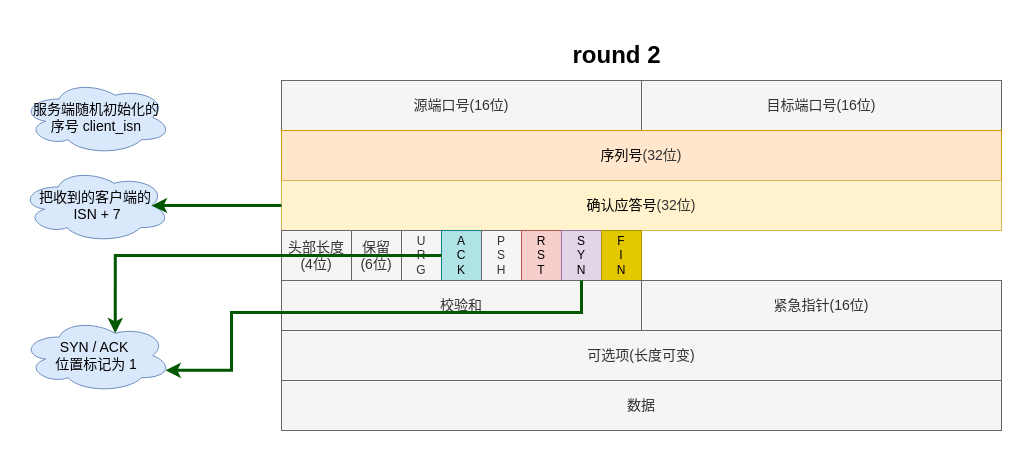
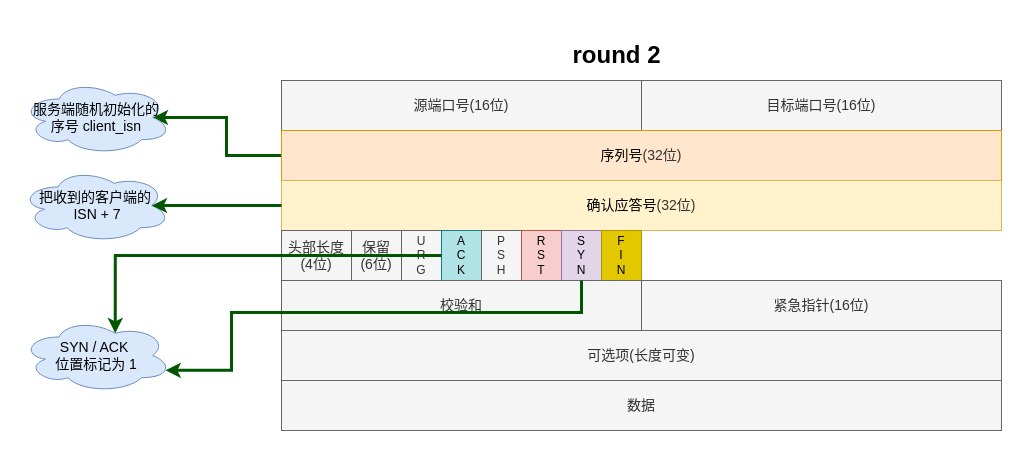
none -> (227, 133)
